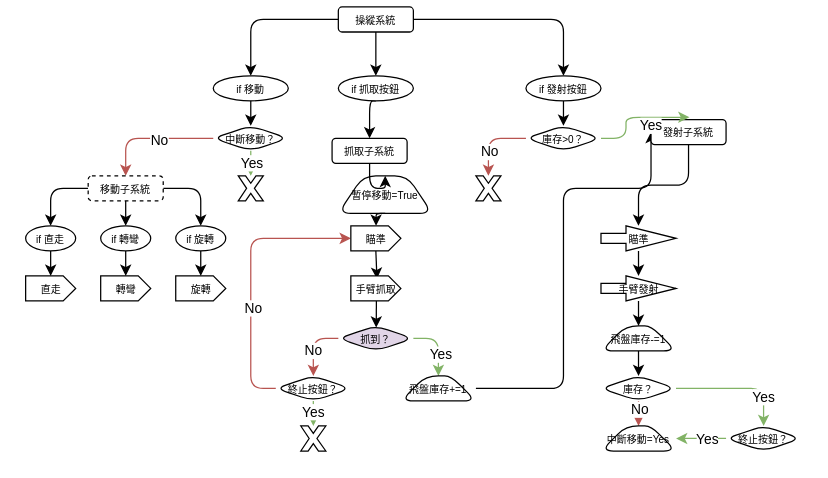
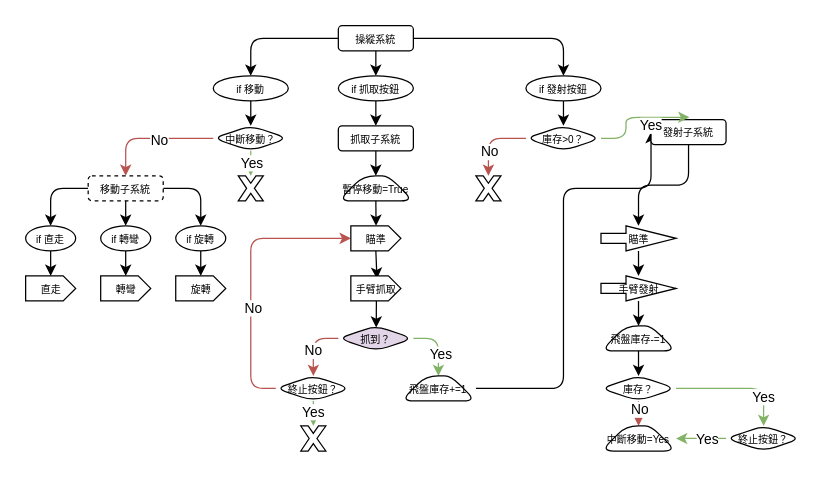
(376, 19) -> (376, 38)
(369, 151) -> (376, 138)
(385, 194) -> (376, 188)
